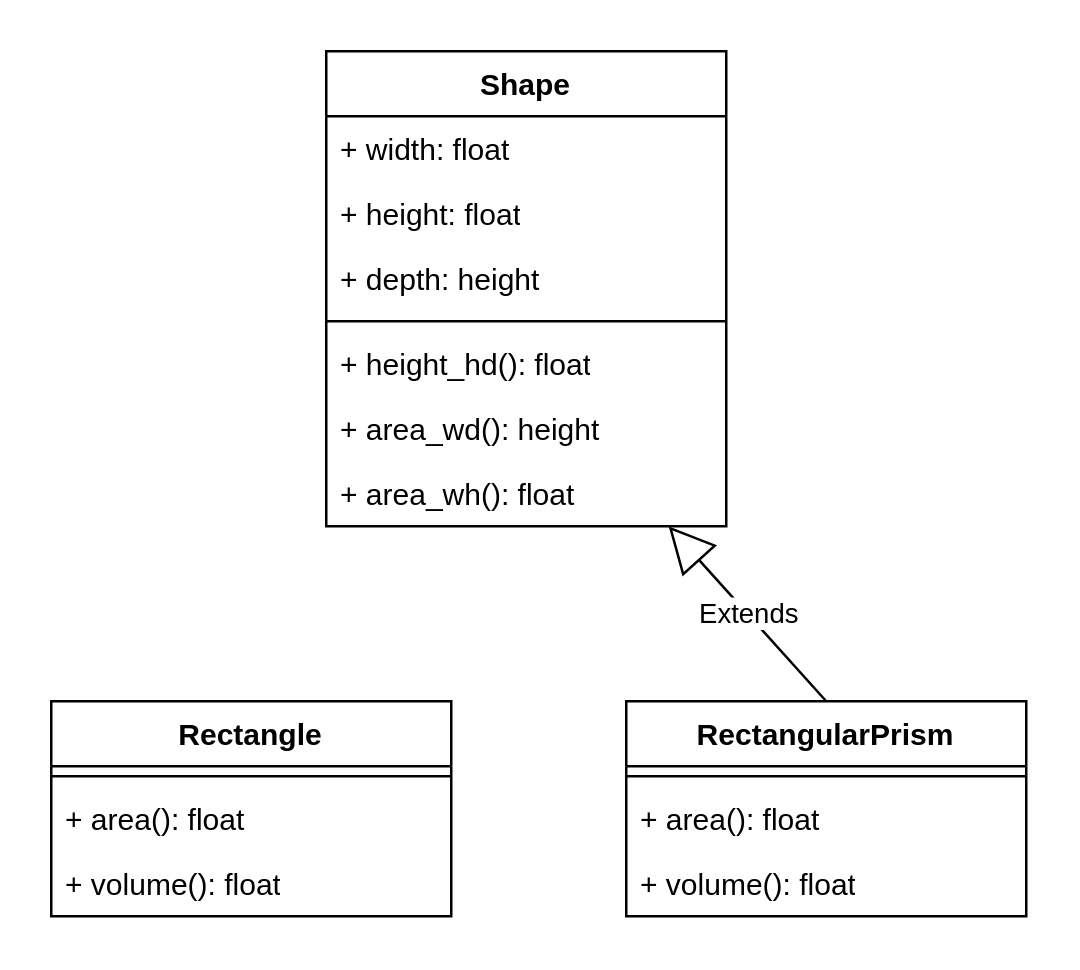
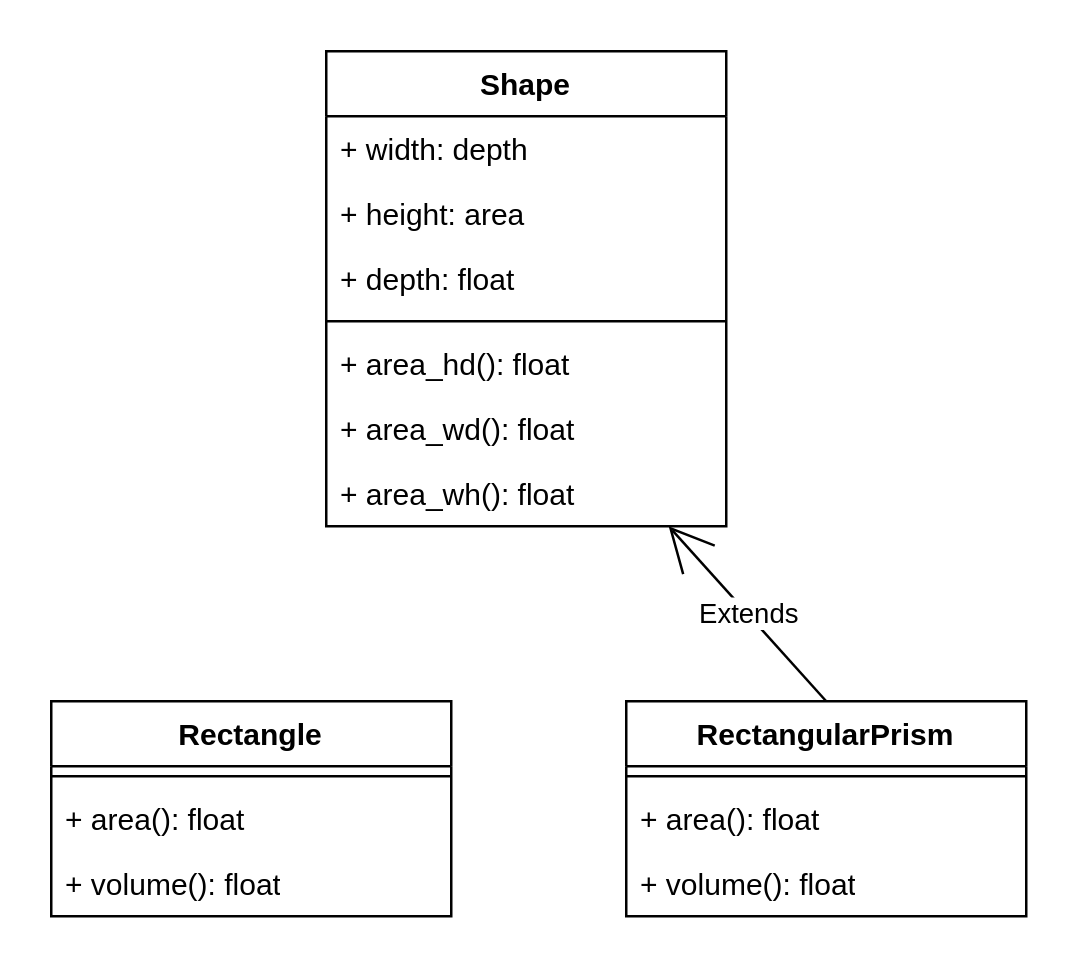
(439, 152) -> (443, 152)
(448, 217) -> (443, 217)
(452, 282) -> (443, 282)
(490, 367) -> (477, 367)
(485, 432) -> (477, 432)
(700, 561) -> (687, 546)
